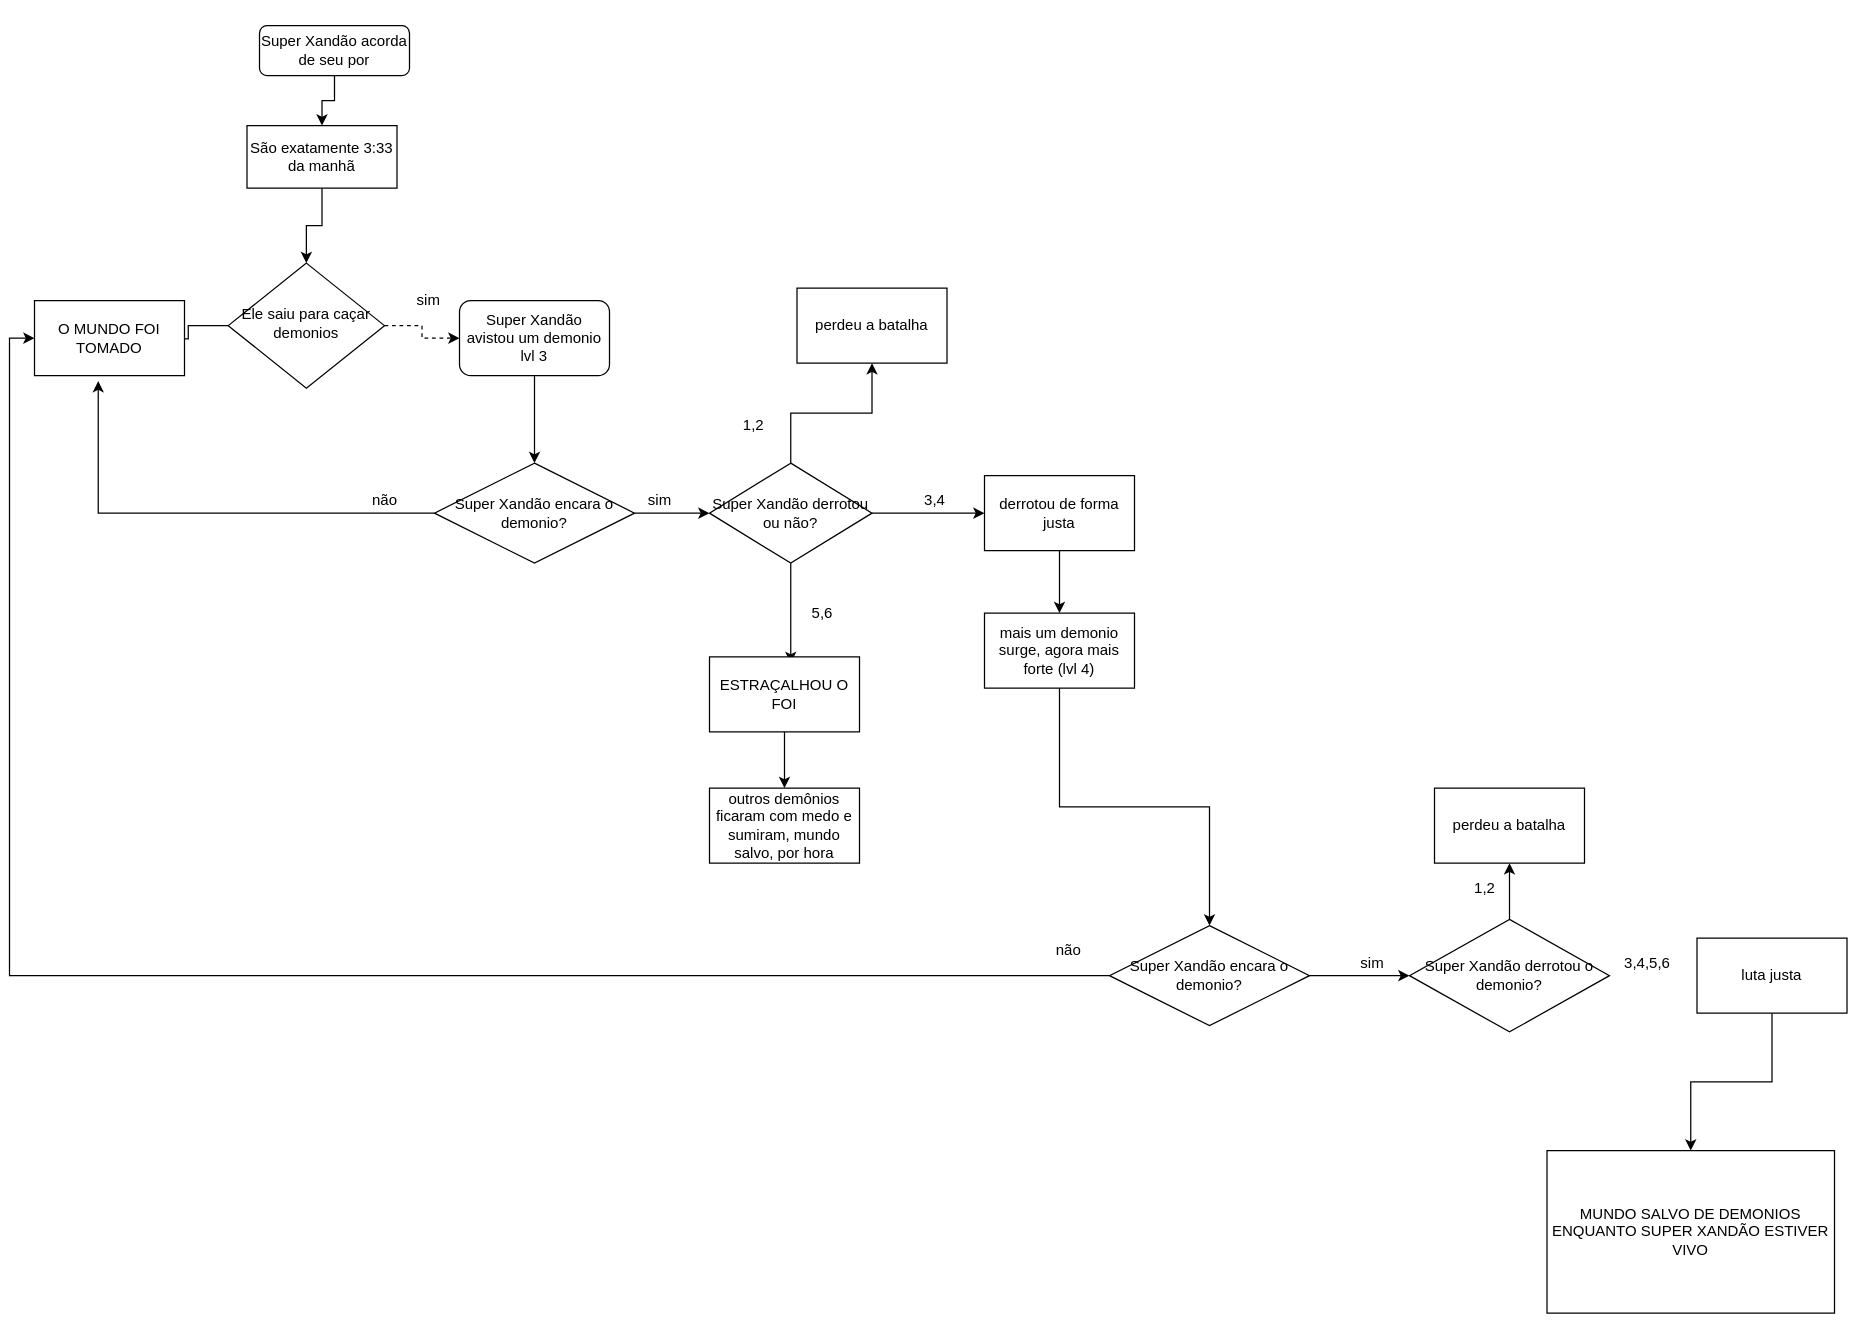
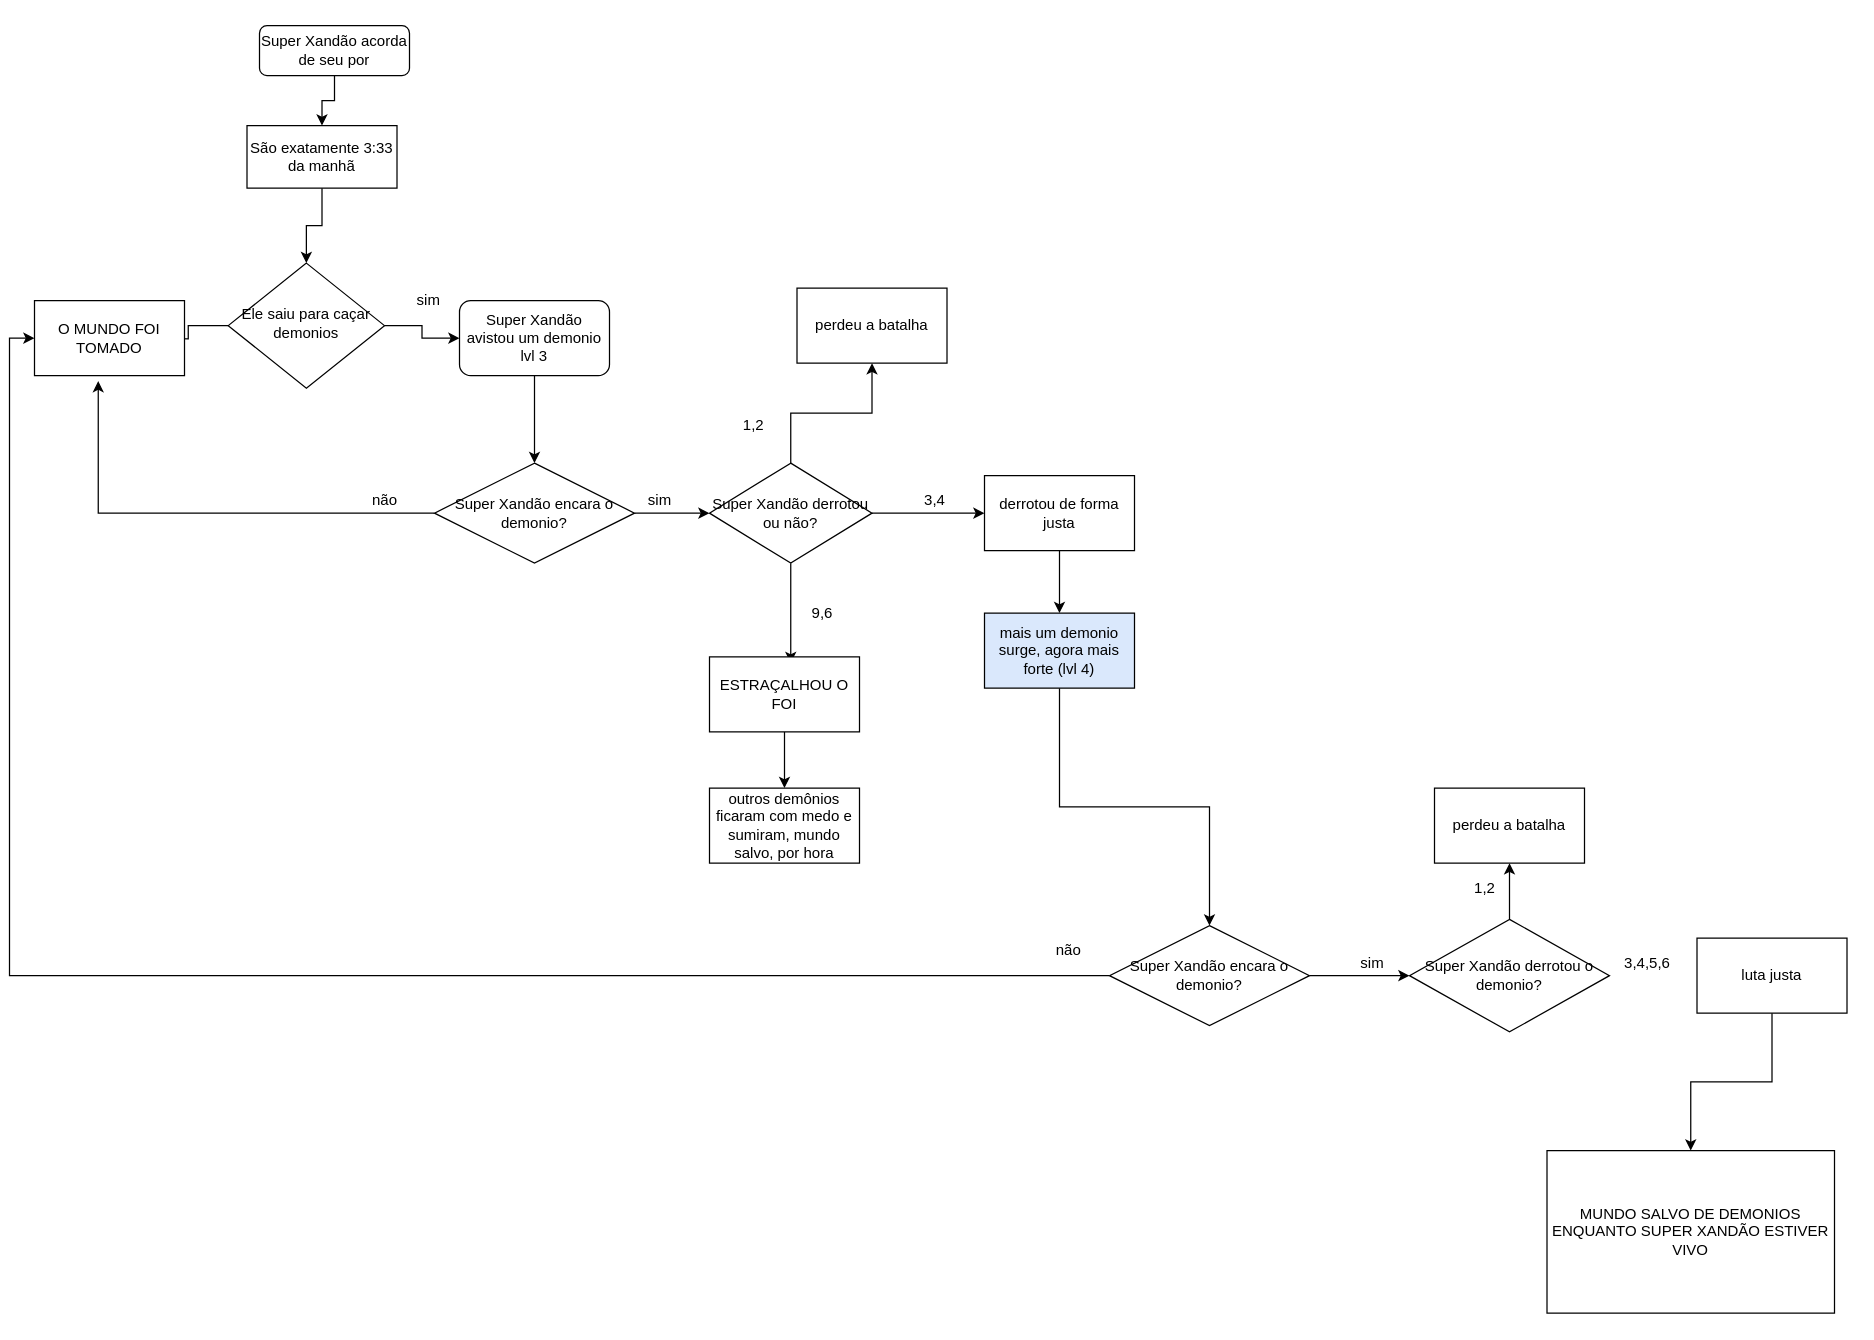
(422, 327) -> (422, 327)
(823, 613) -> (823, 613)
(1059, 651) -> (1059, 651)
